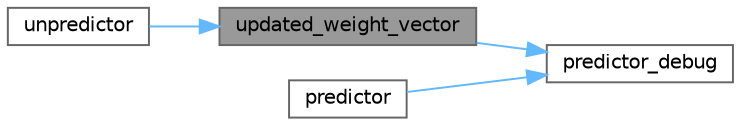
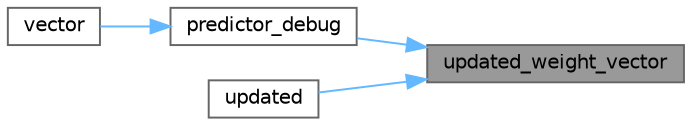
(78, 26) -> (264, 99)
(502, 46) -> (382, 42)
(348, 99) -> (54, 26)
